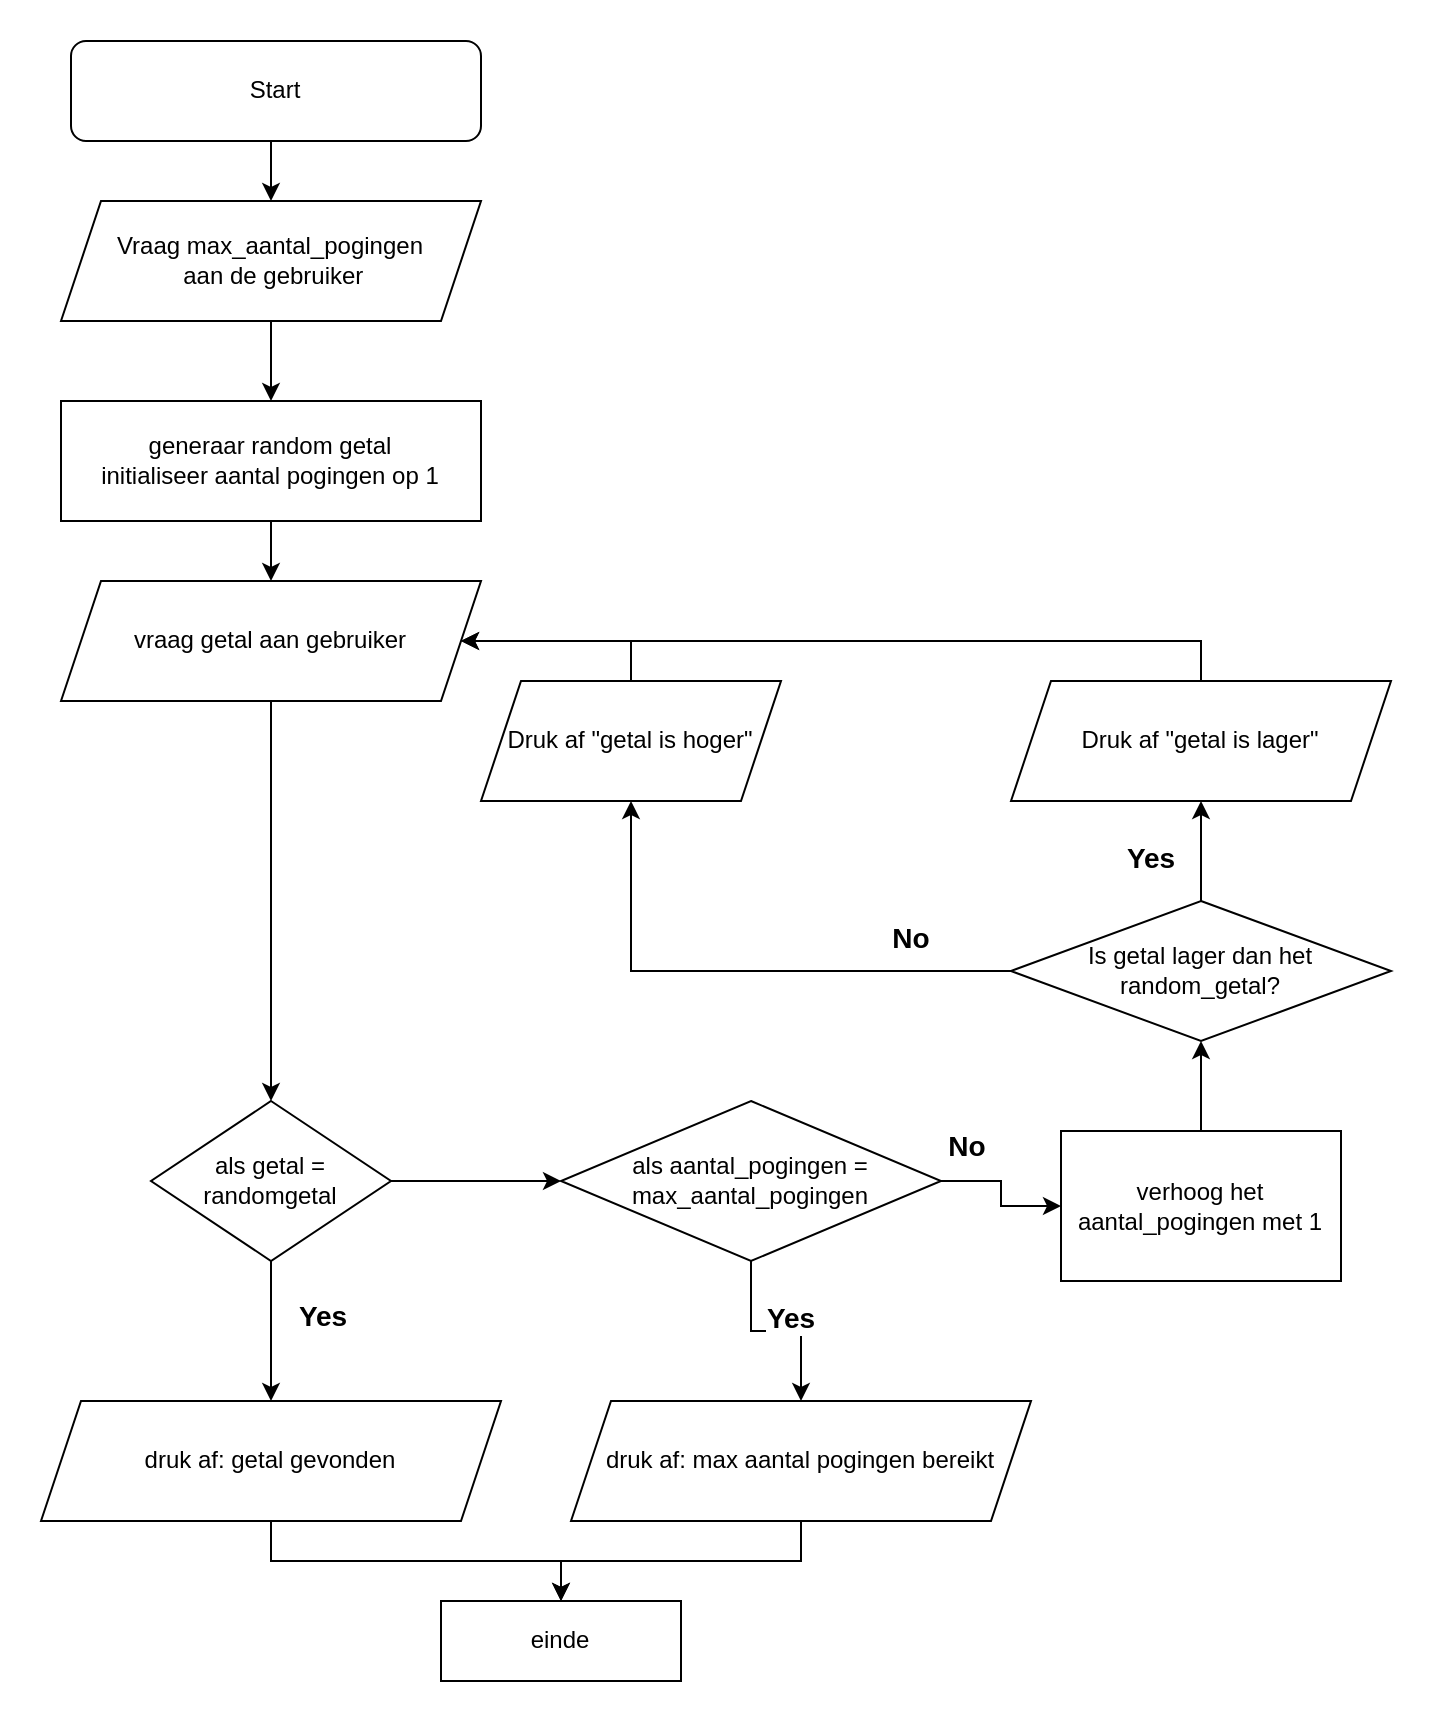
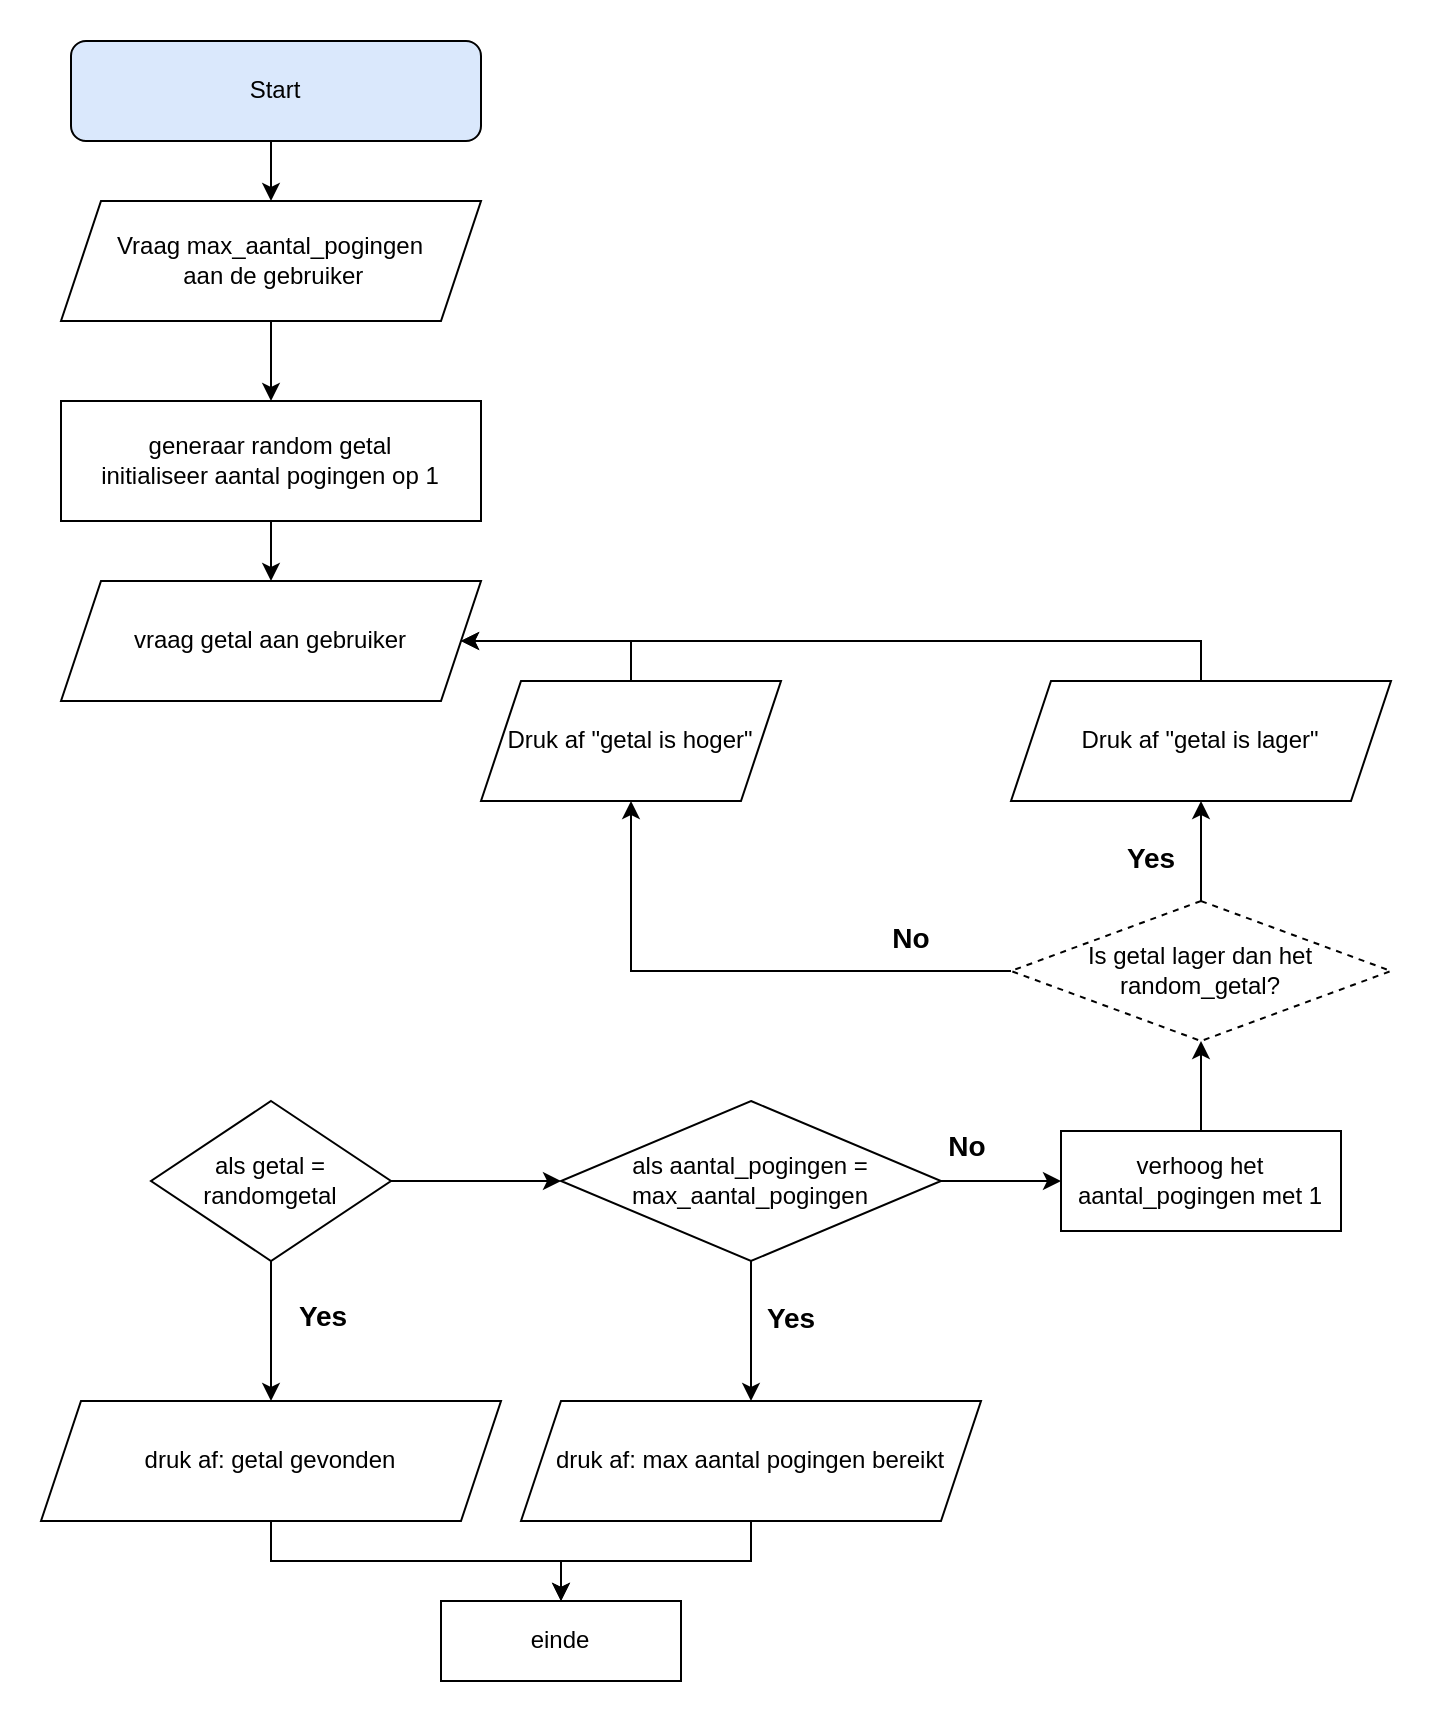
(276, 91) -> (276, 91)
(271, 894) -> none
(1201, 971) -> (1201, 971)
(1201, 1206) -> (1201, 1181)
(801, 1461) -> (751, 1461)
